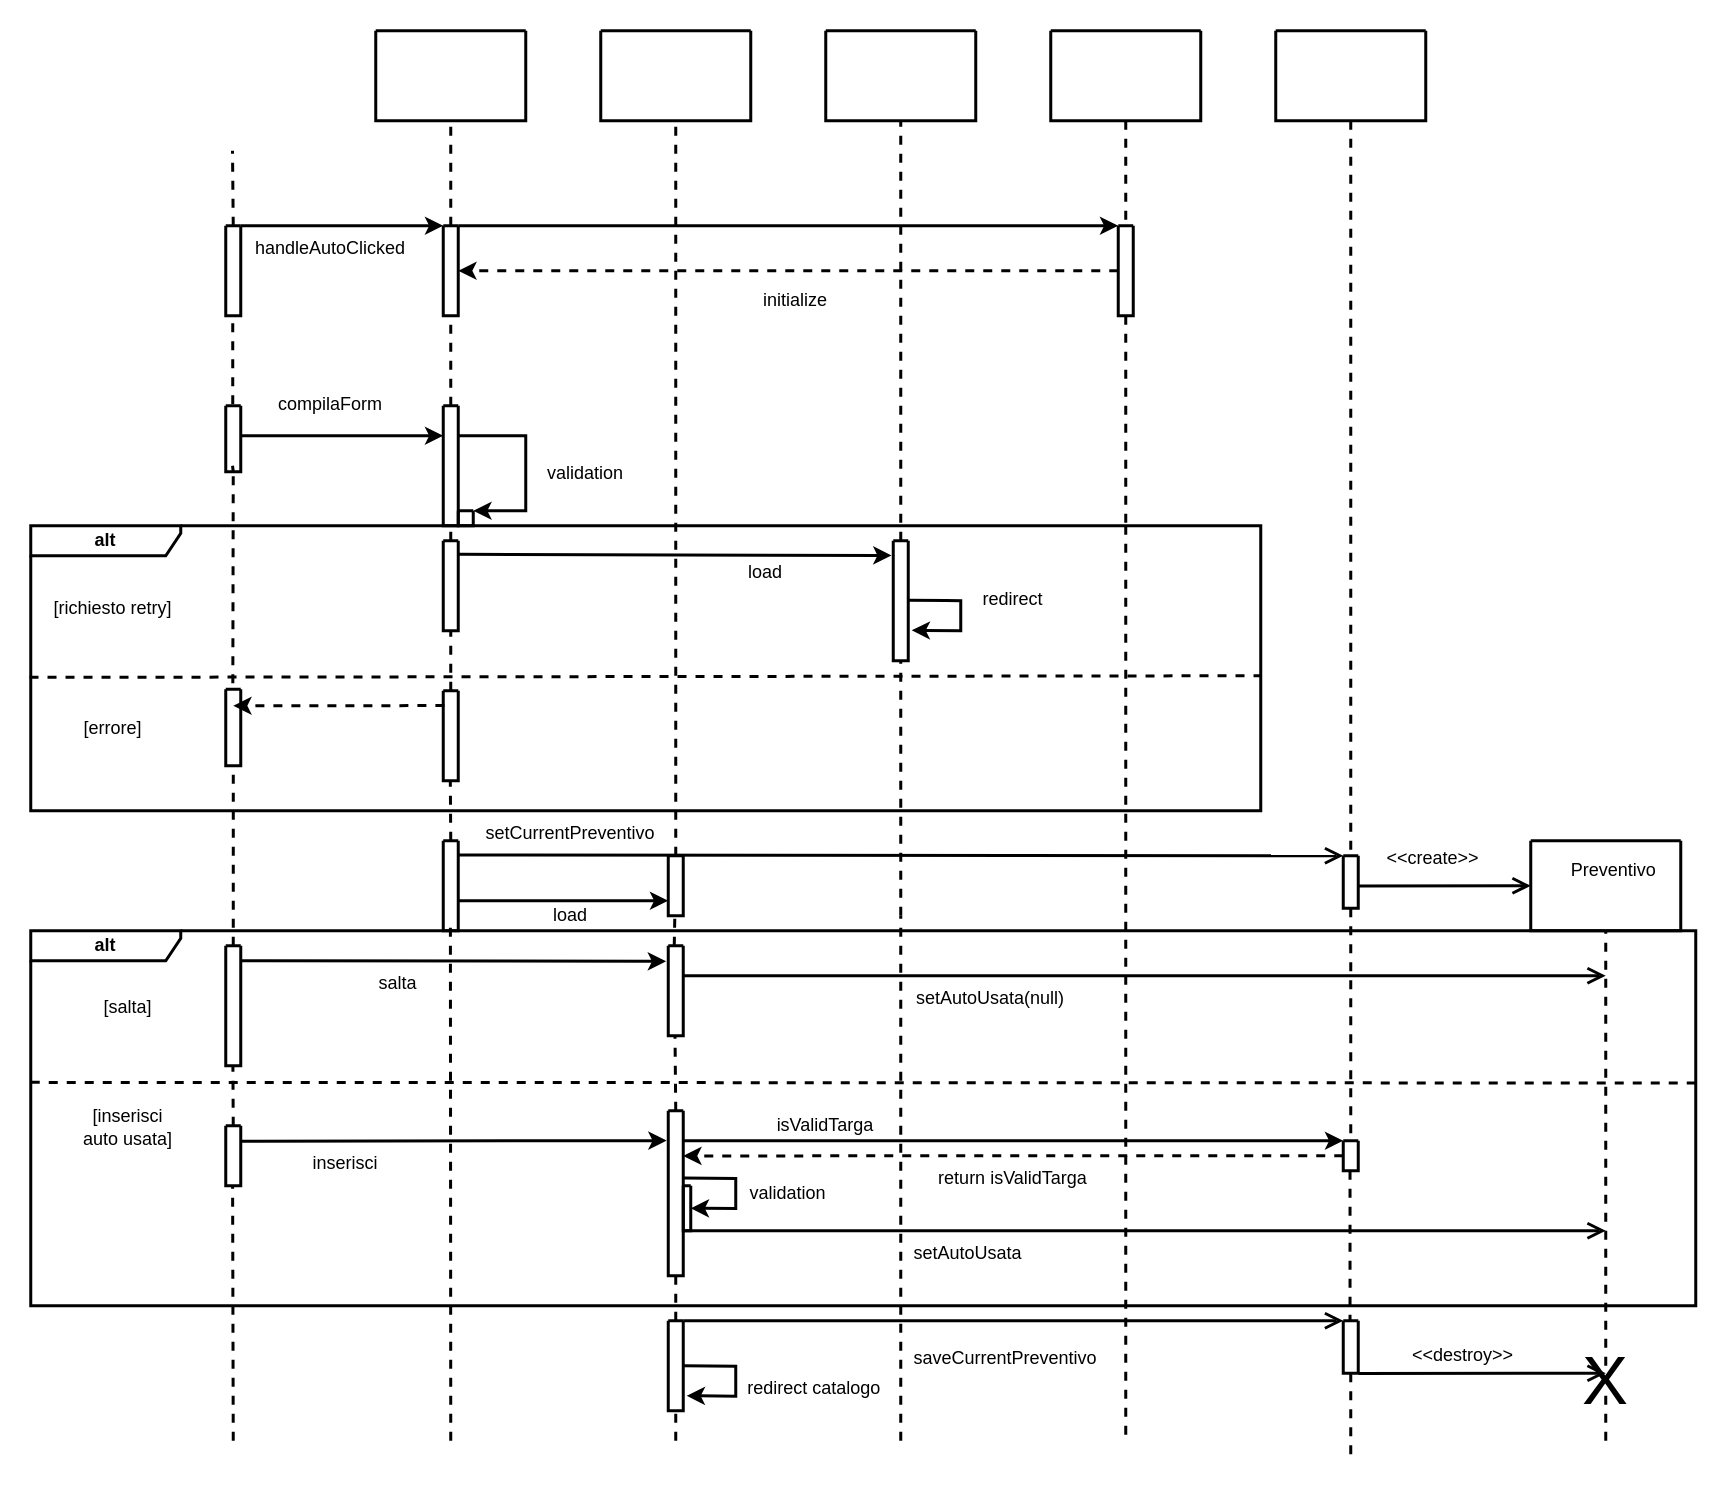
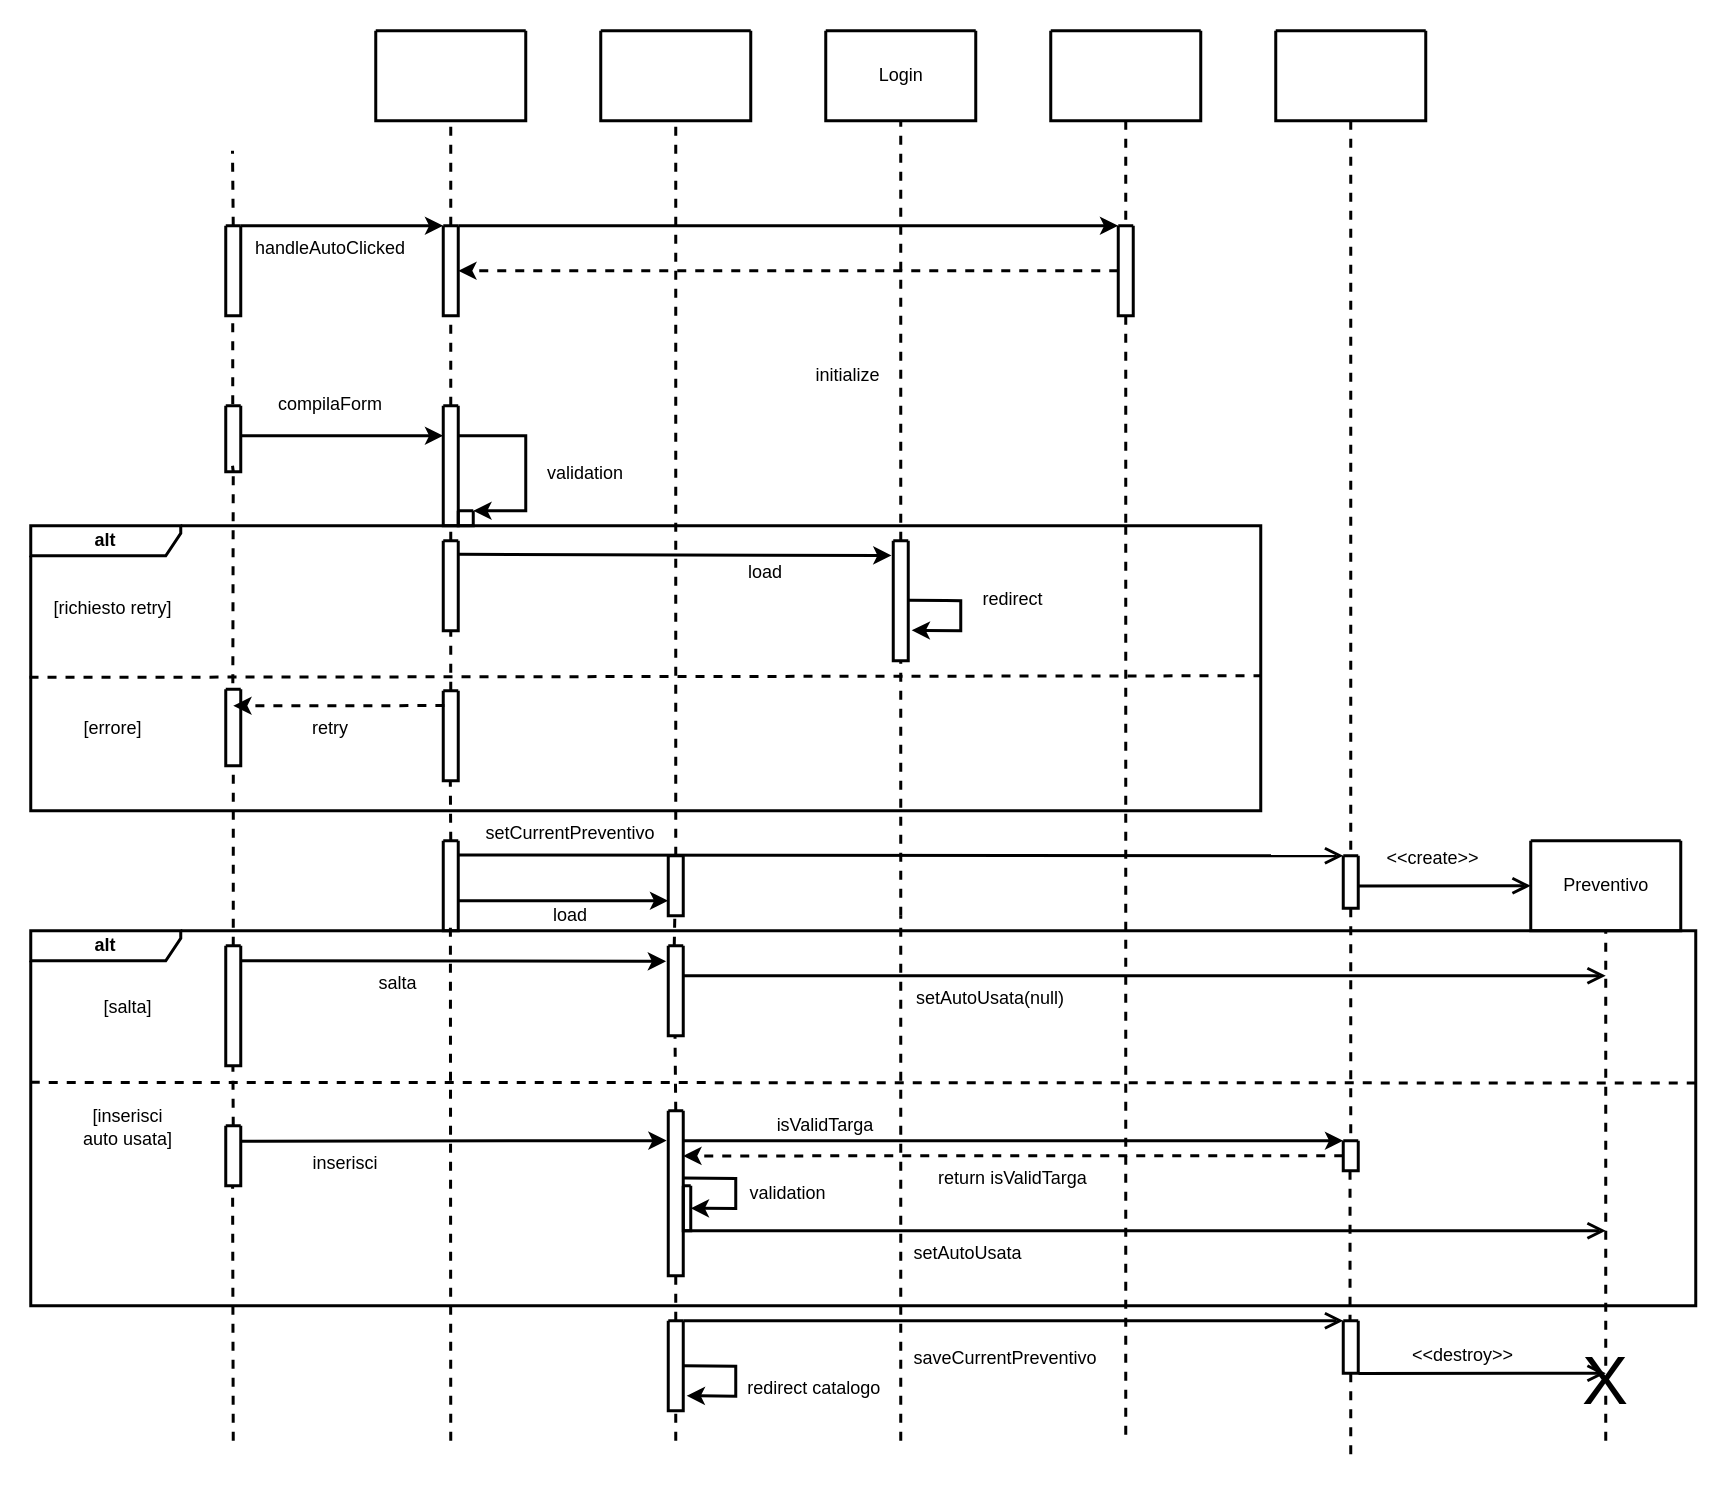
none -> (901, 76)
(796, 301) -> (848, 376)
none -> (331, 728)
(1613, 871) -> (1606, 886)
